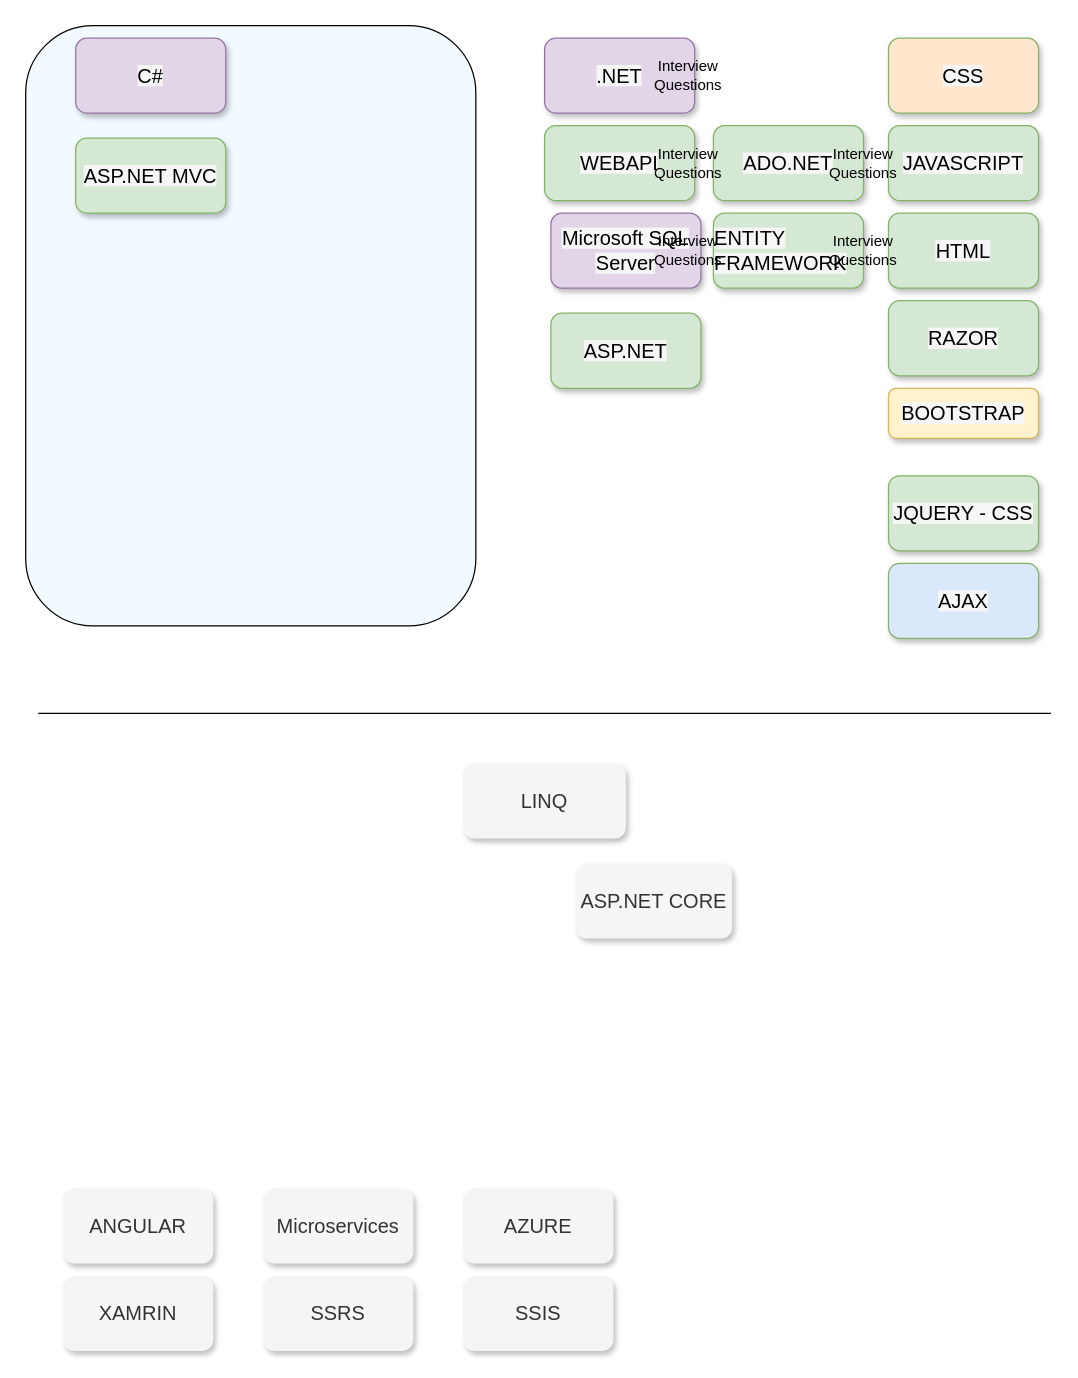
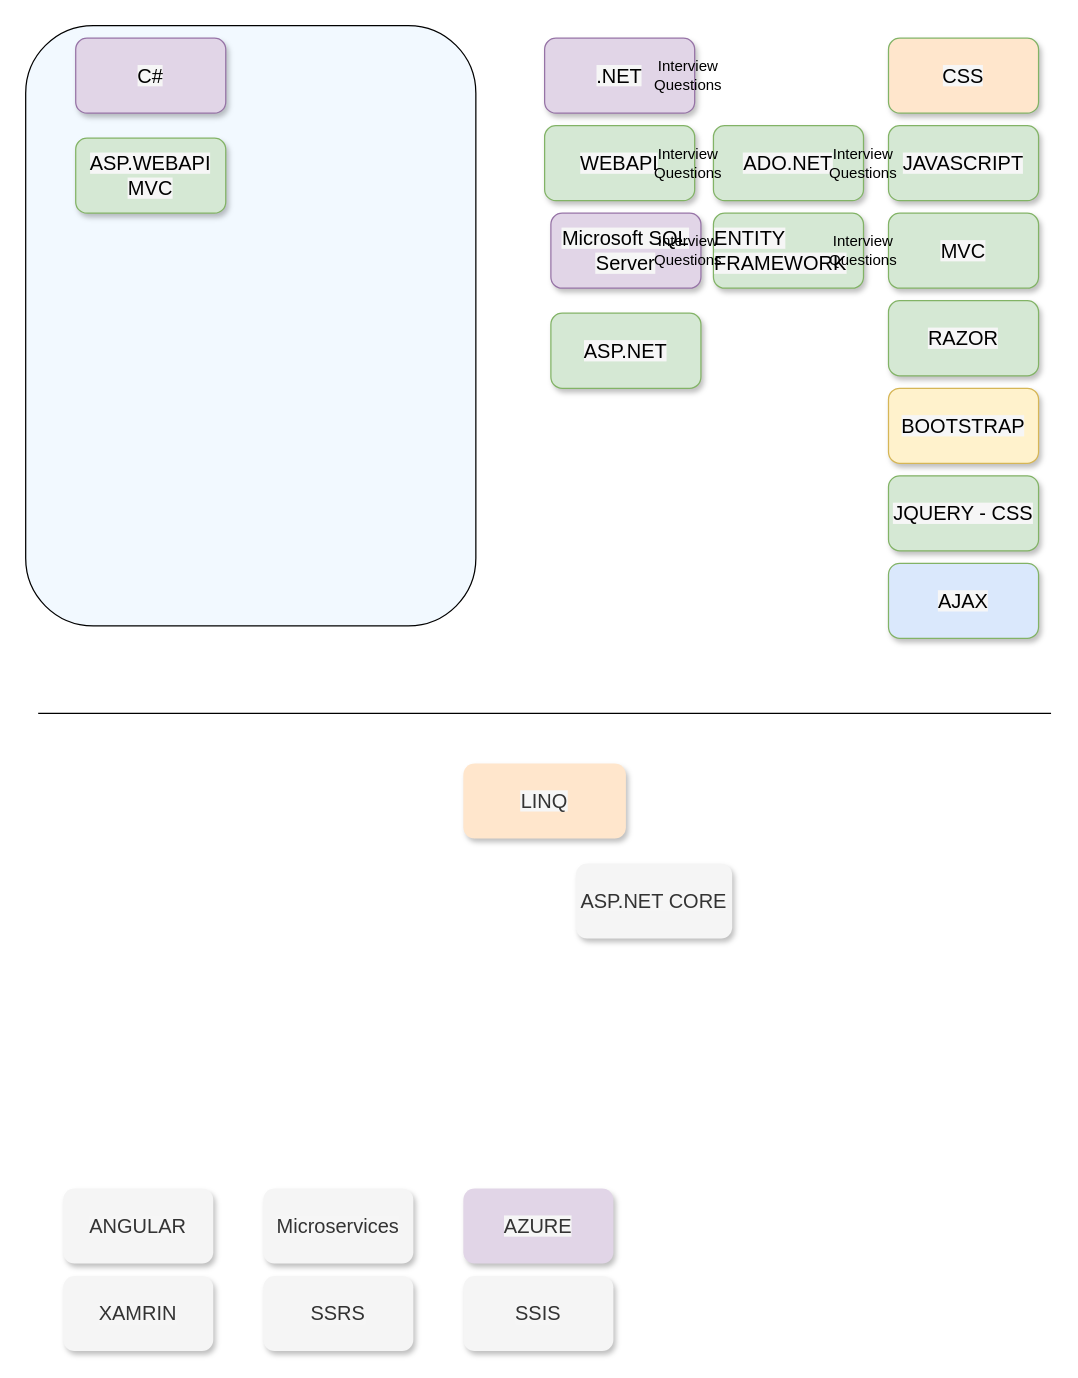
(151, 176) -> (151, 176)
(963, 251) -> (963, 251)
(963, 413) -> (963, 426)
(544, 801) -> (544, 801)
(538, 1226) -> (538, 1226)
